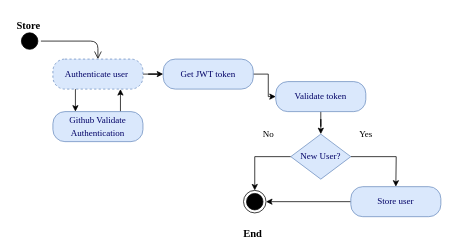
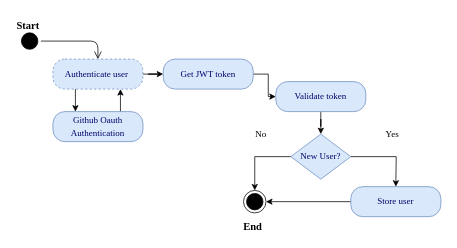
(32, 24) -> (32, 24)
(98, 126) -> (98, 126)
(268, 134) -> (261, 134)
(366, 134) -> (392, 134)
(257, 231) -> (257, 224)
